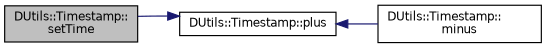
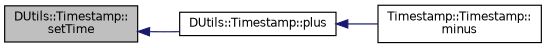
(153, 16) -> (165, 32)
(460, 24) -> (460, 24)
